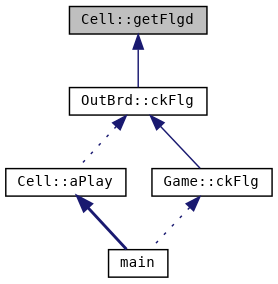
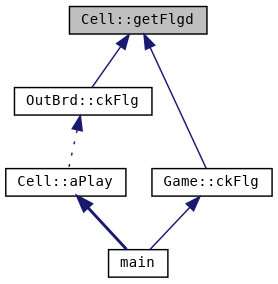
(180, 147) -> (178, 108)
(170, 228) -> (170, 228)
